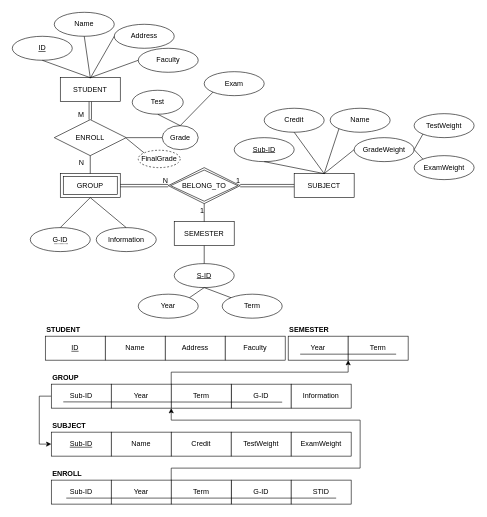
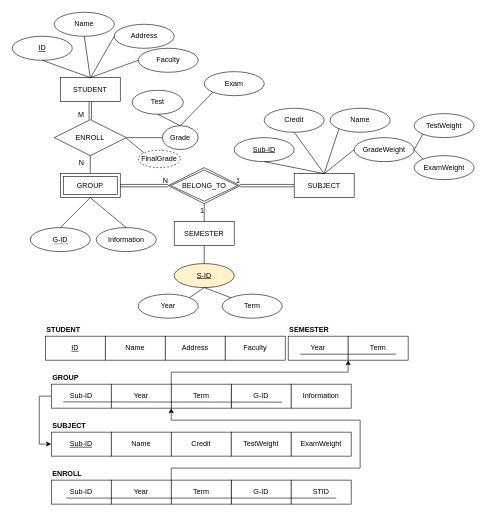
(204, 276) -> (204, 276)
